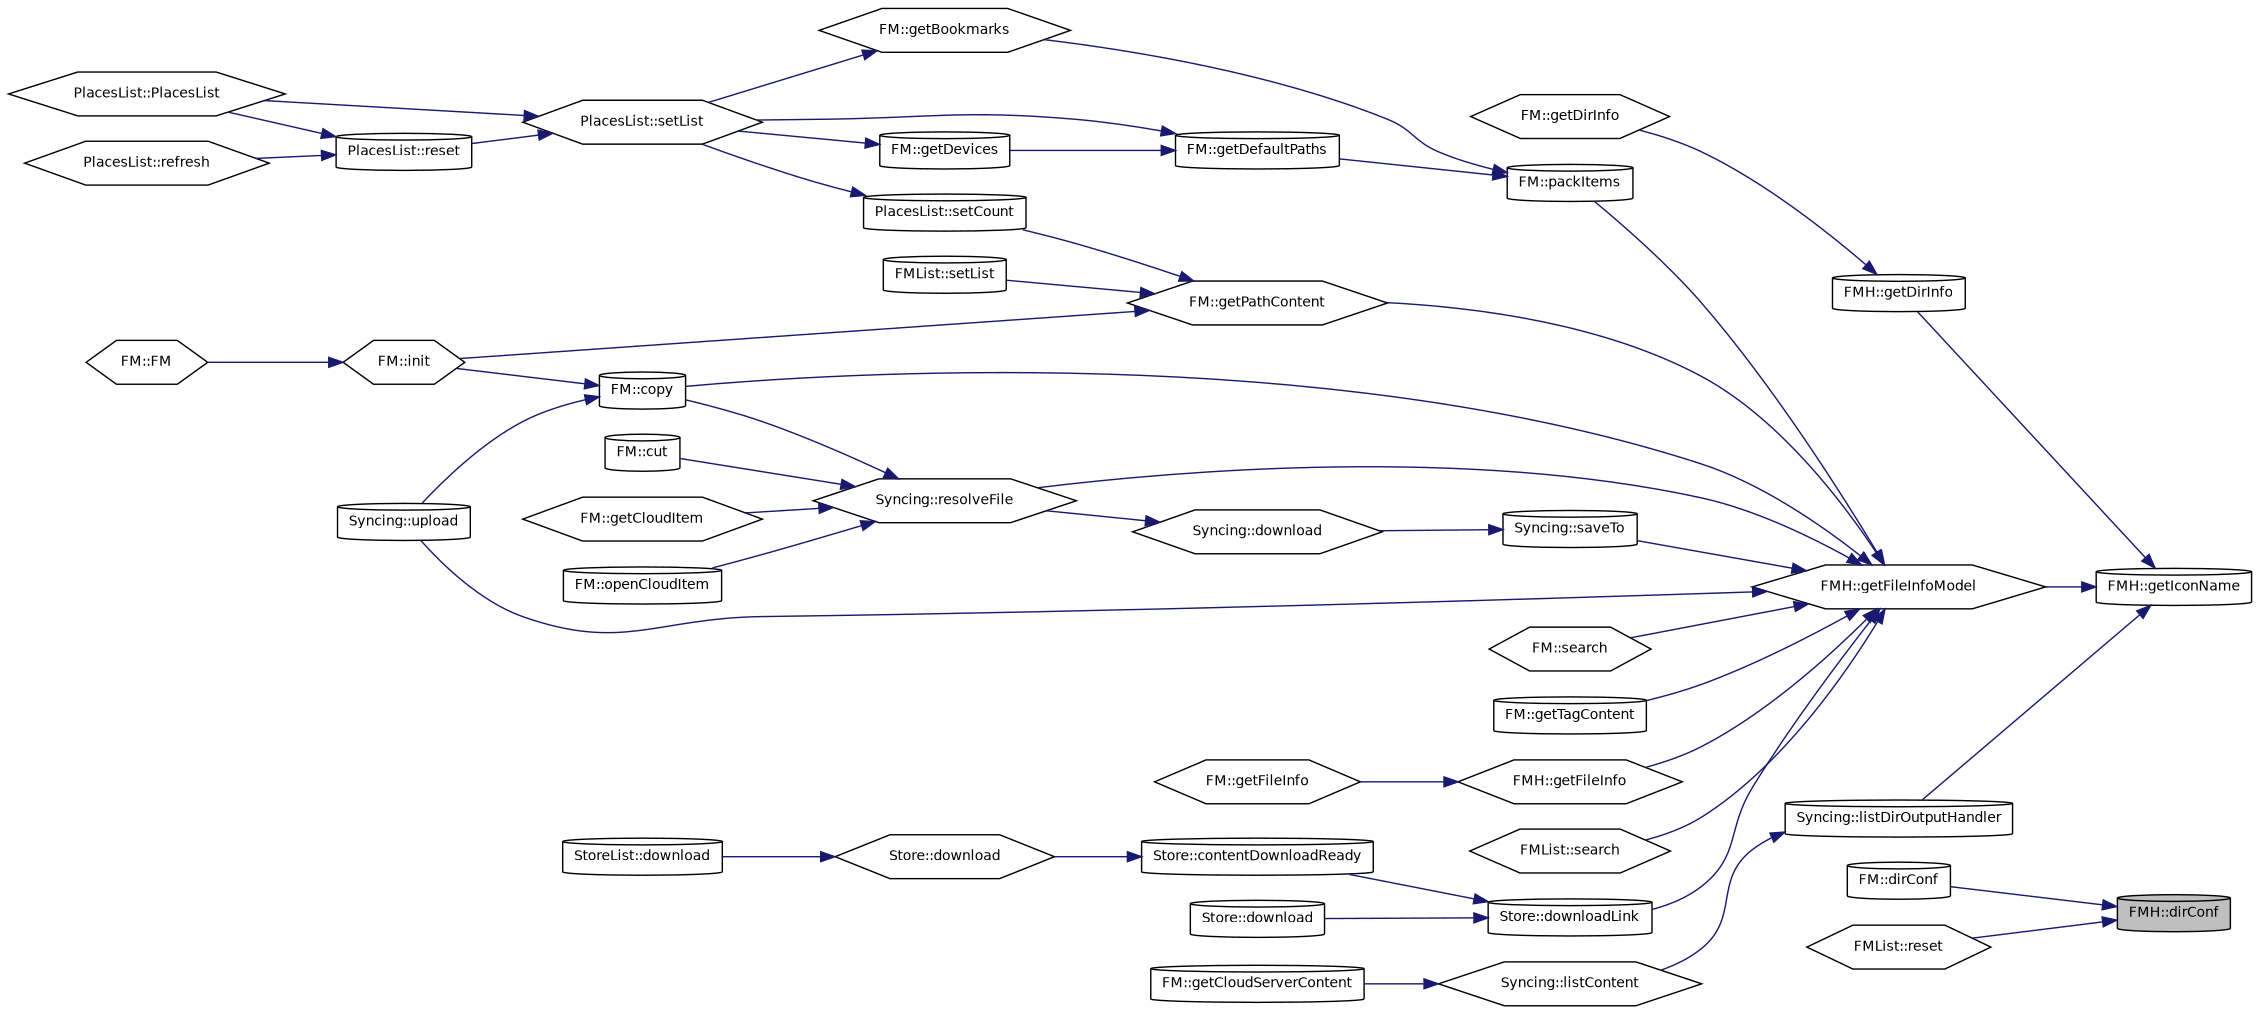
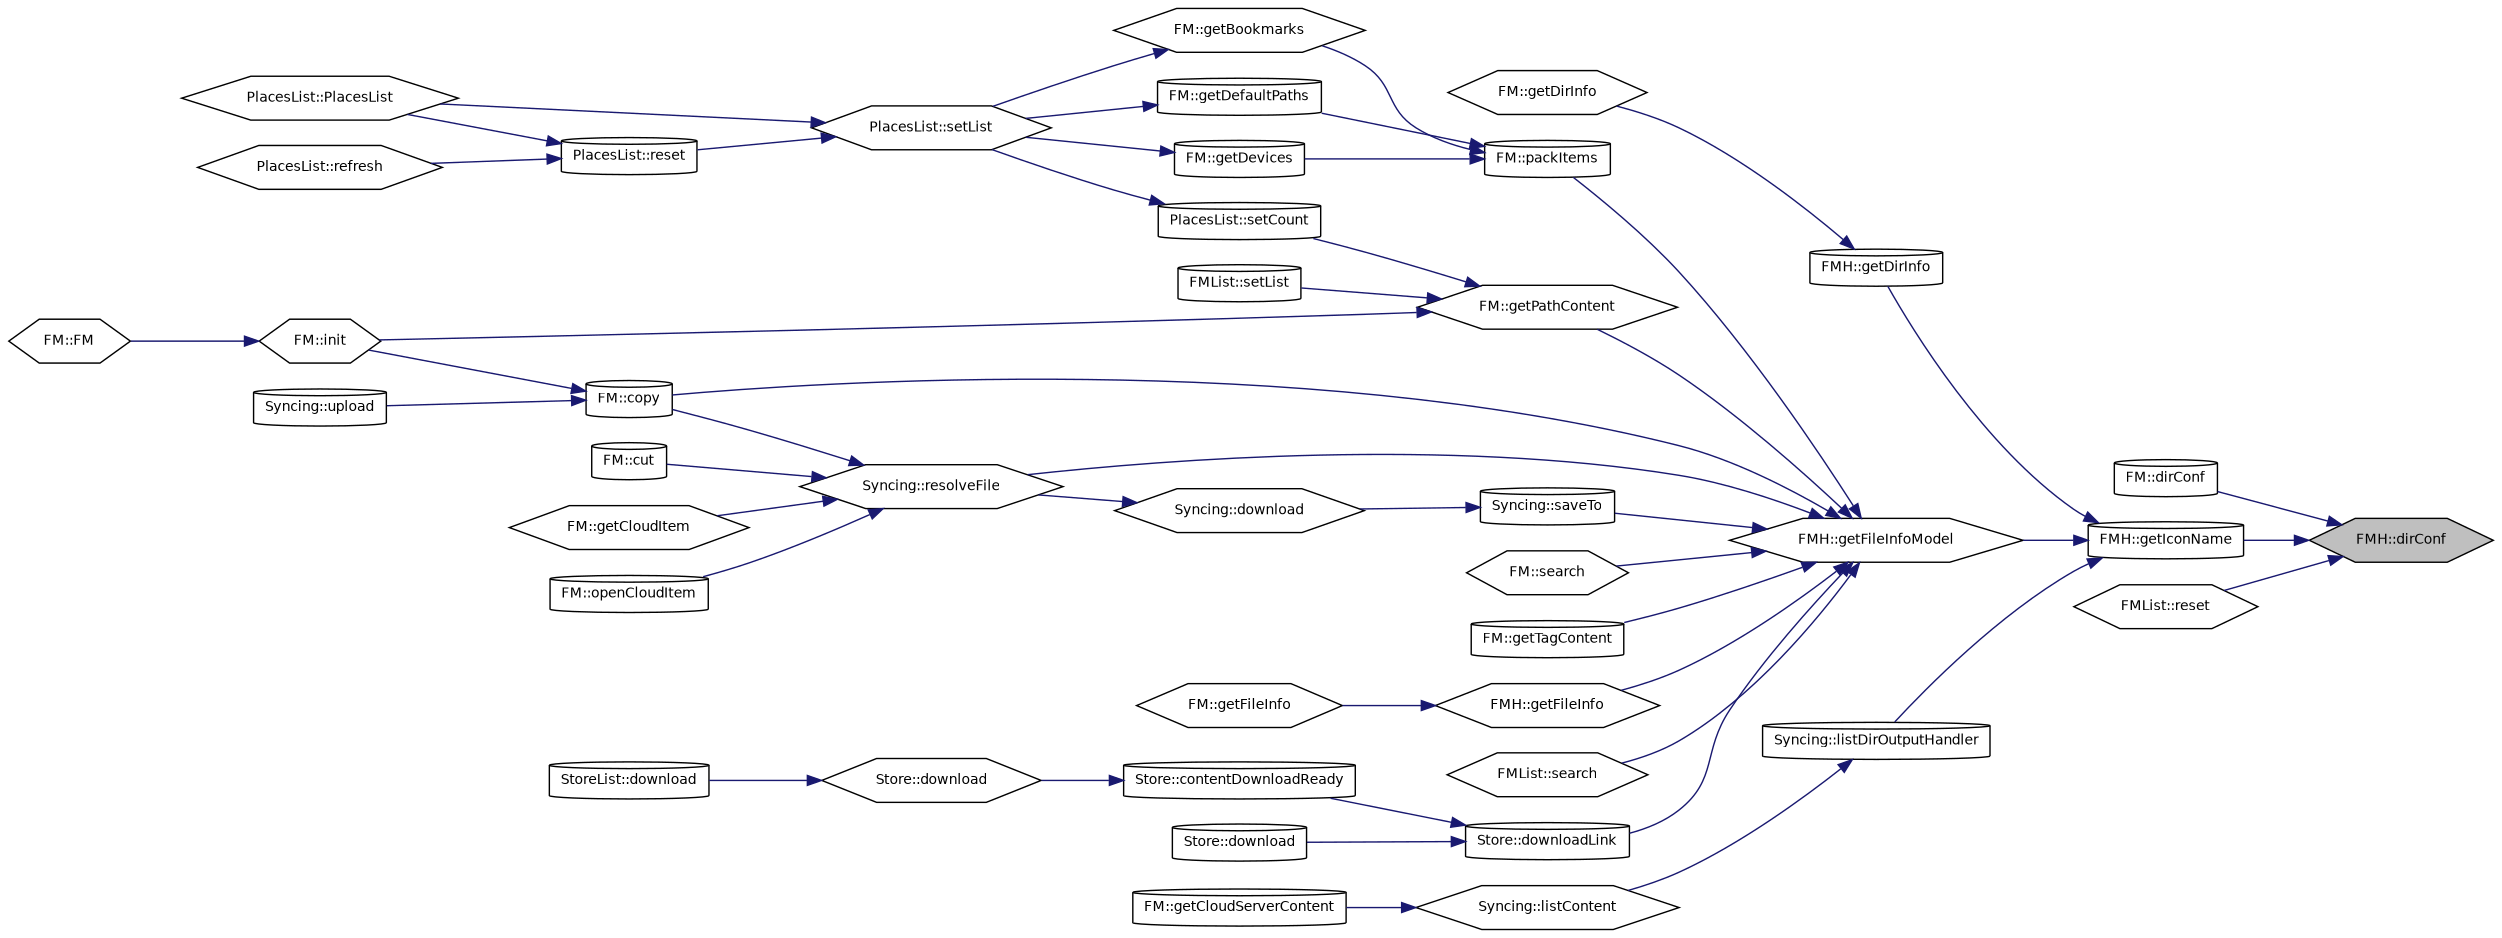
(1085, 150) -> (1387, 159)
none -> (2269, 540)
(1072, 611) -> none
(2174, 913) -> (2401, 540)
